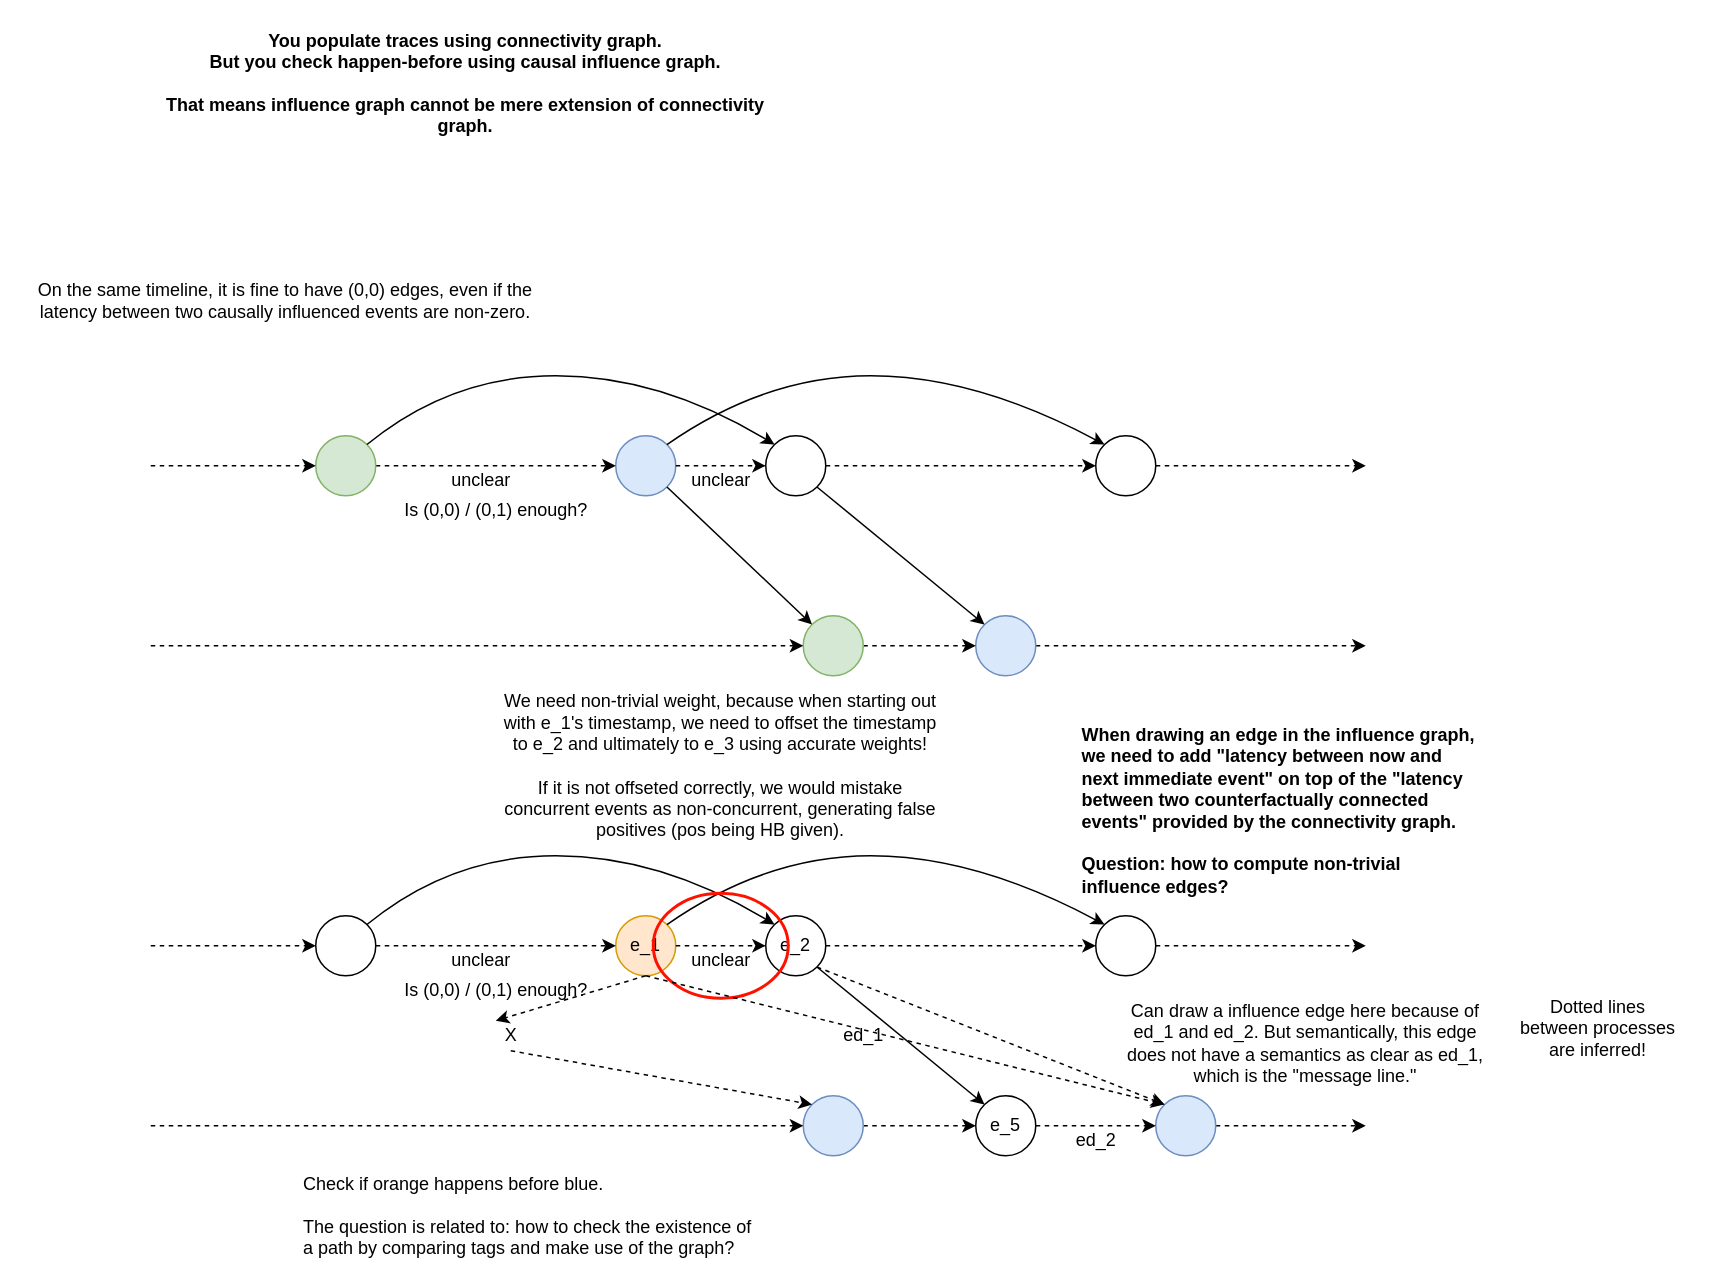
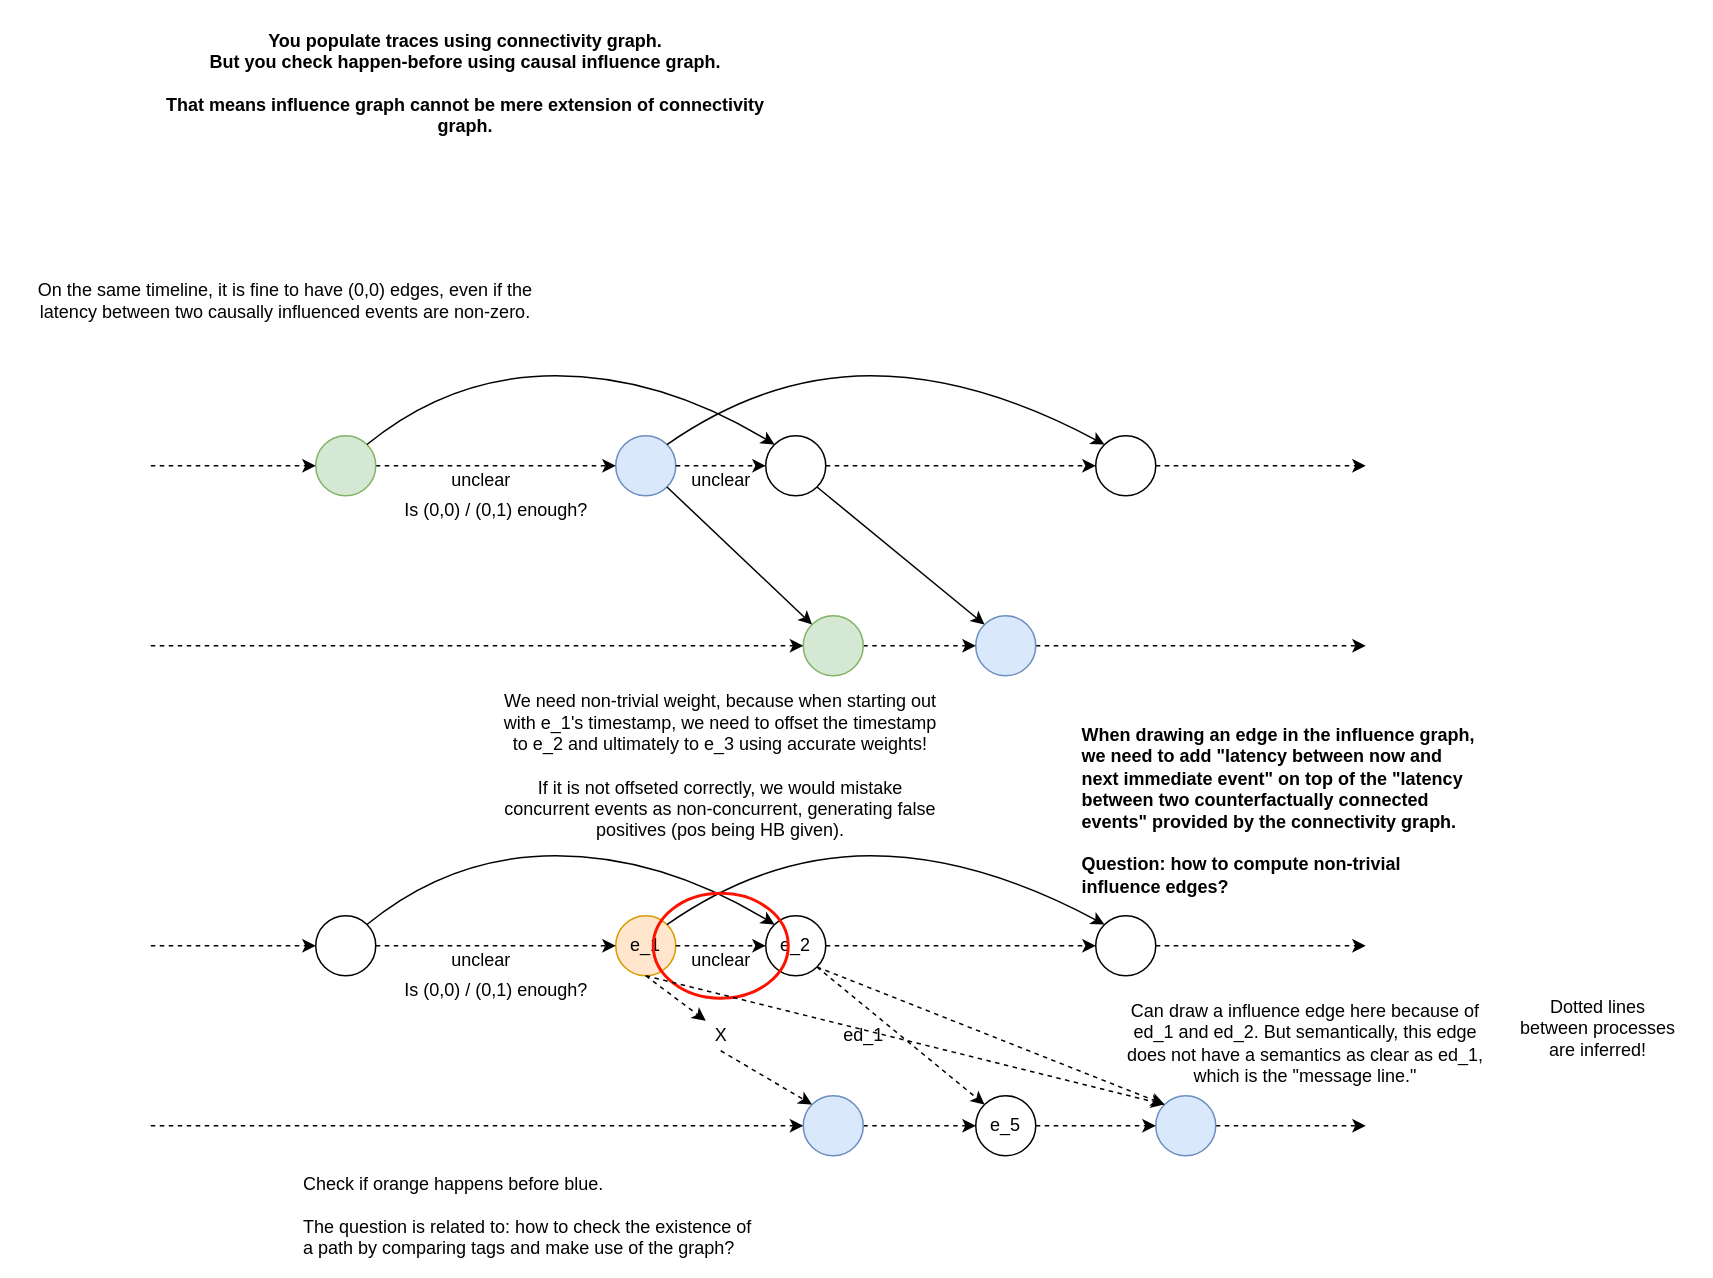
(898, 1034) -> (898, 1034)
(511, 1036) -> (721, 1036)
(1096, 1141) -> none
